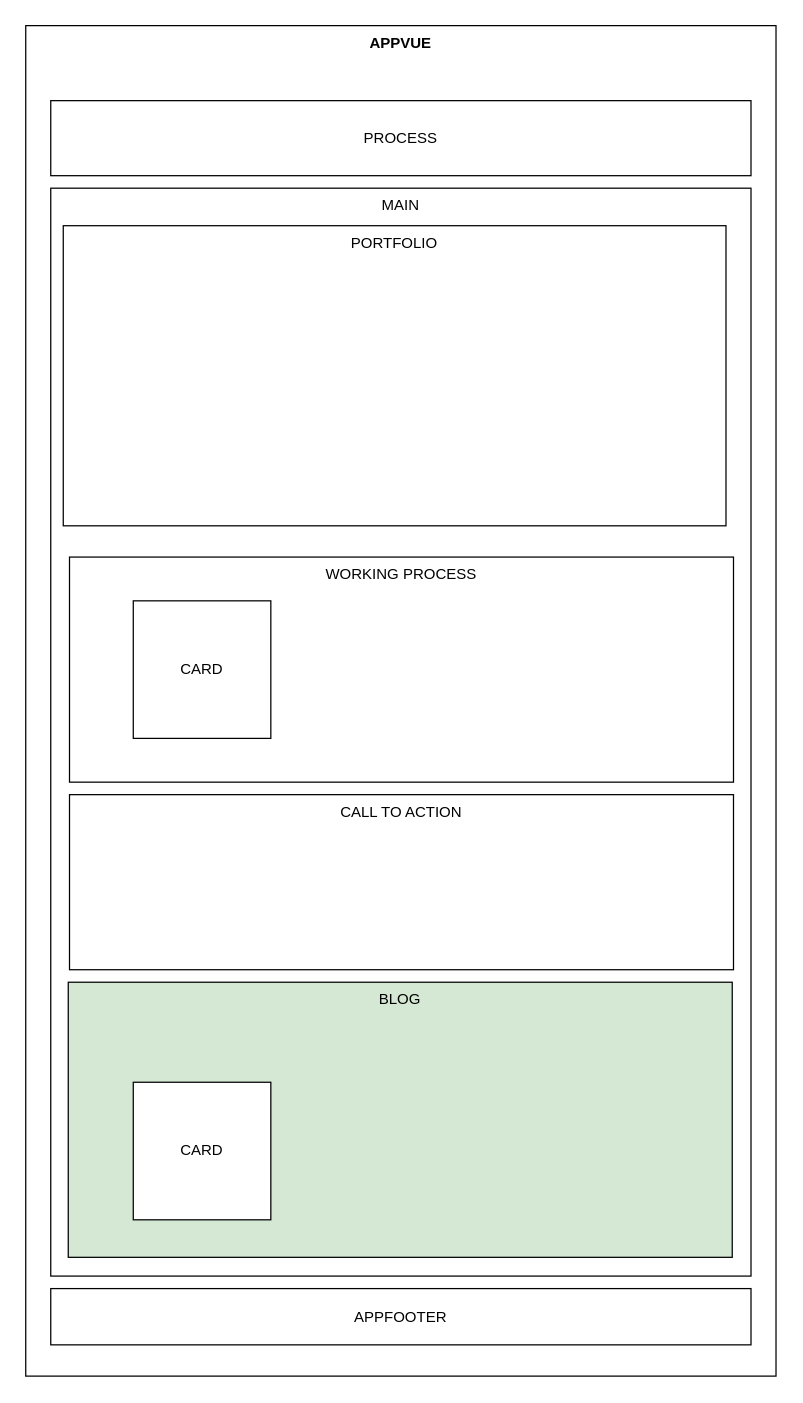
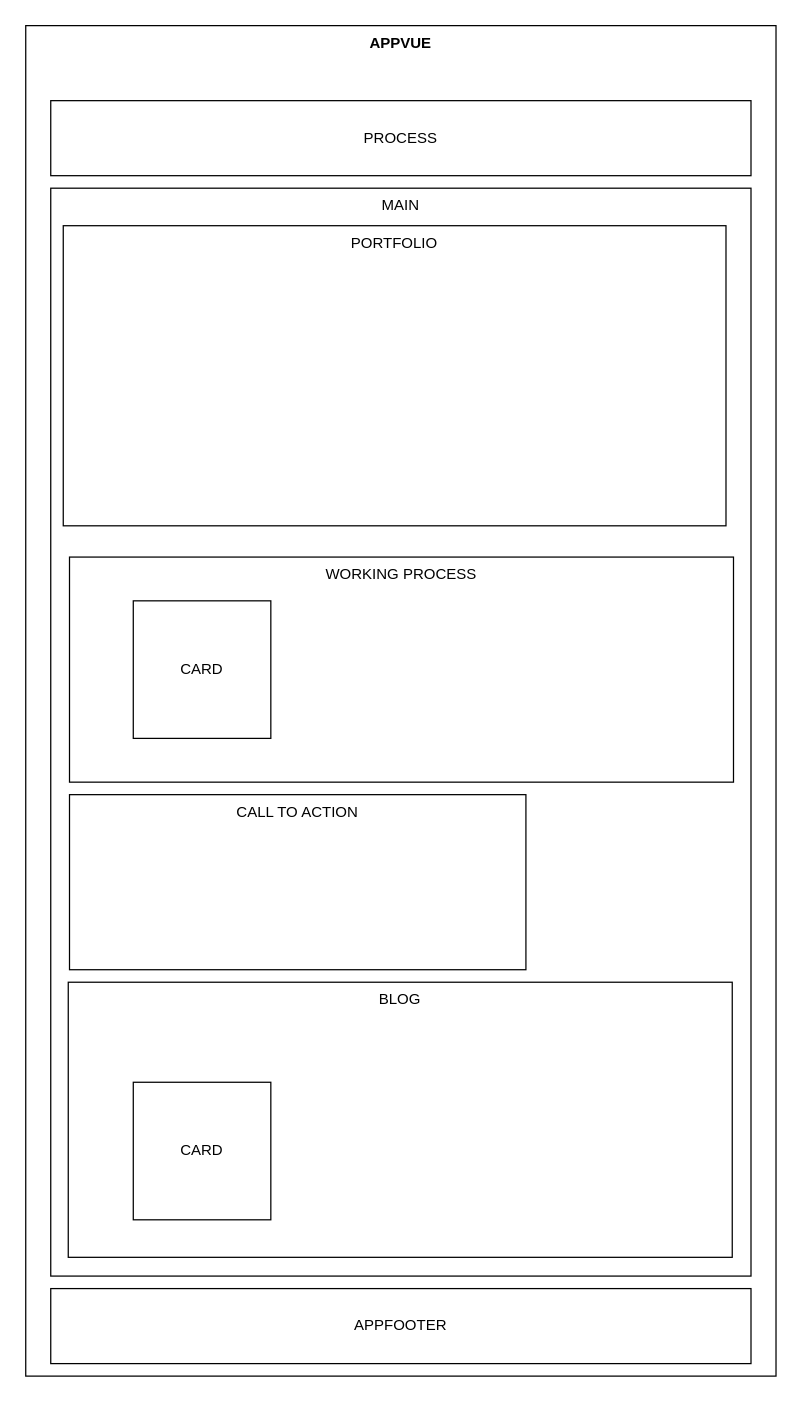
(401, 882) -> (298, 882)
(400, 1119) -> (400, 1119)
(401, 1316) -> (401, 1326)
